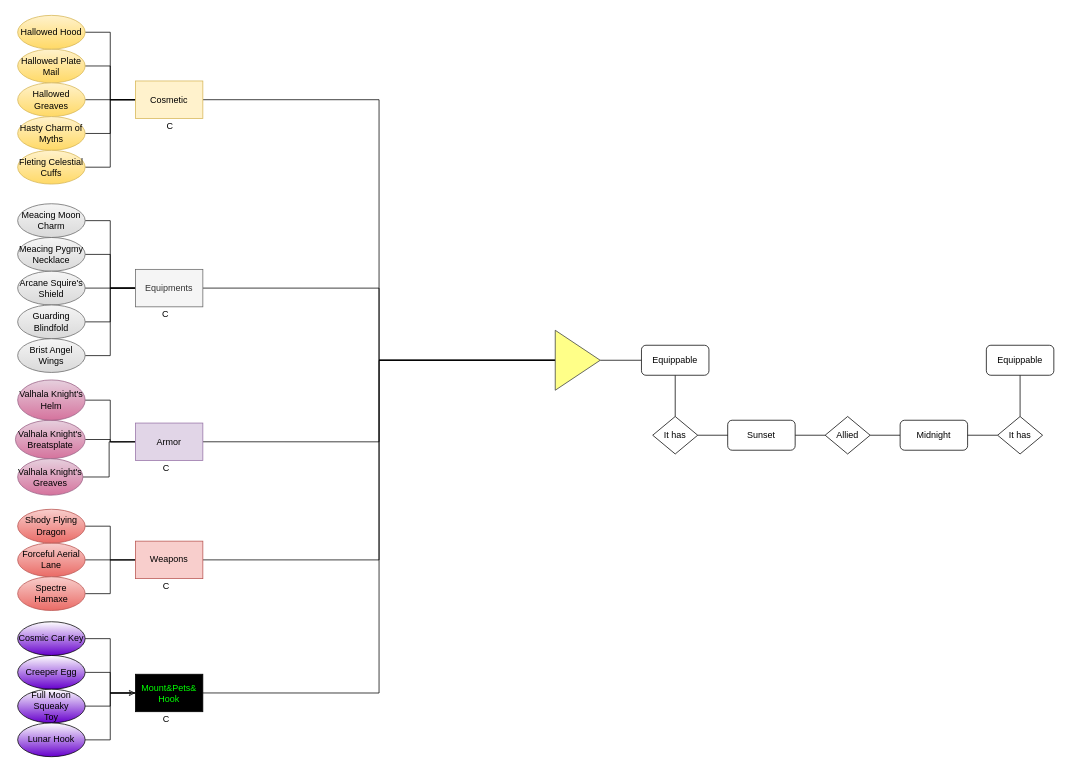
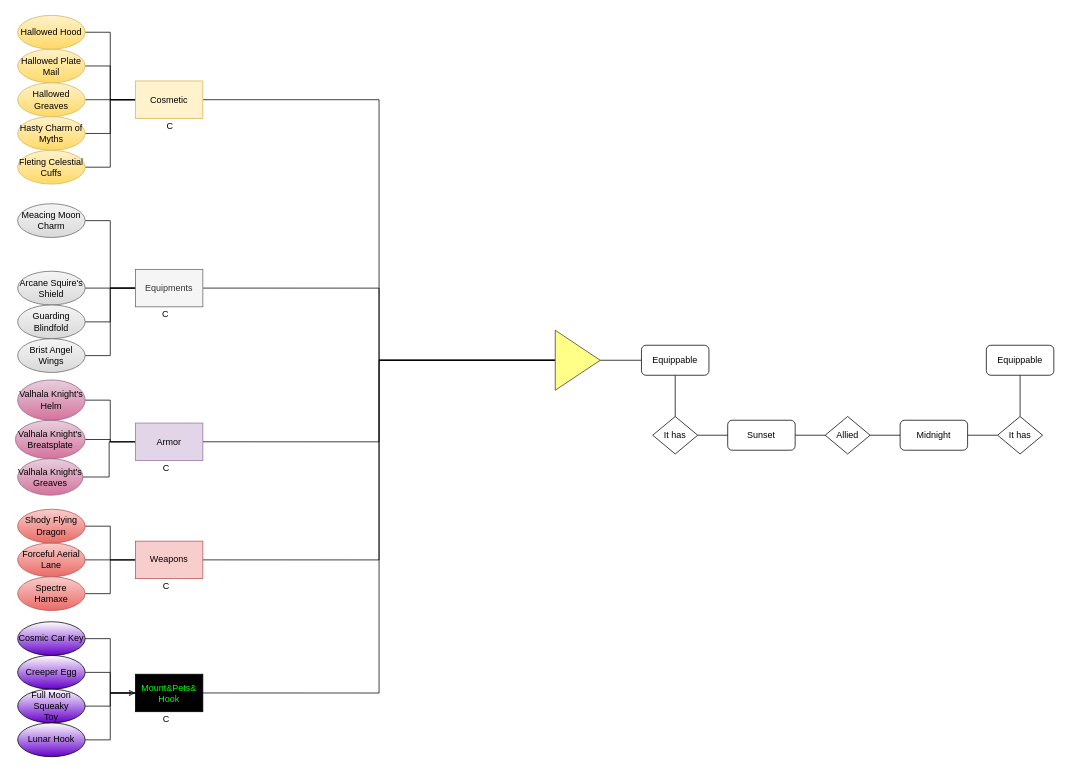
(51, 254) -> none
(96, 254) -> none
